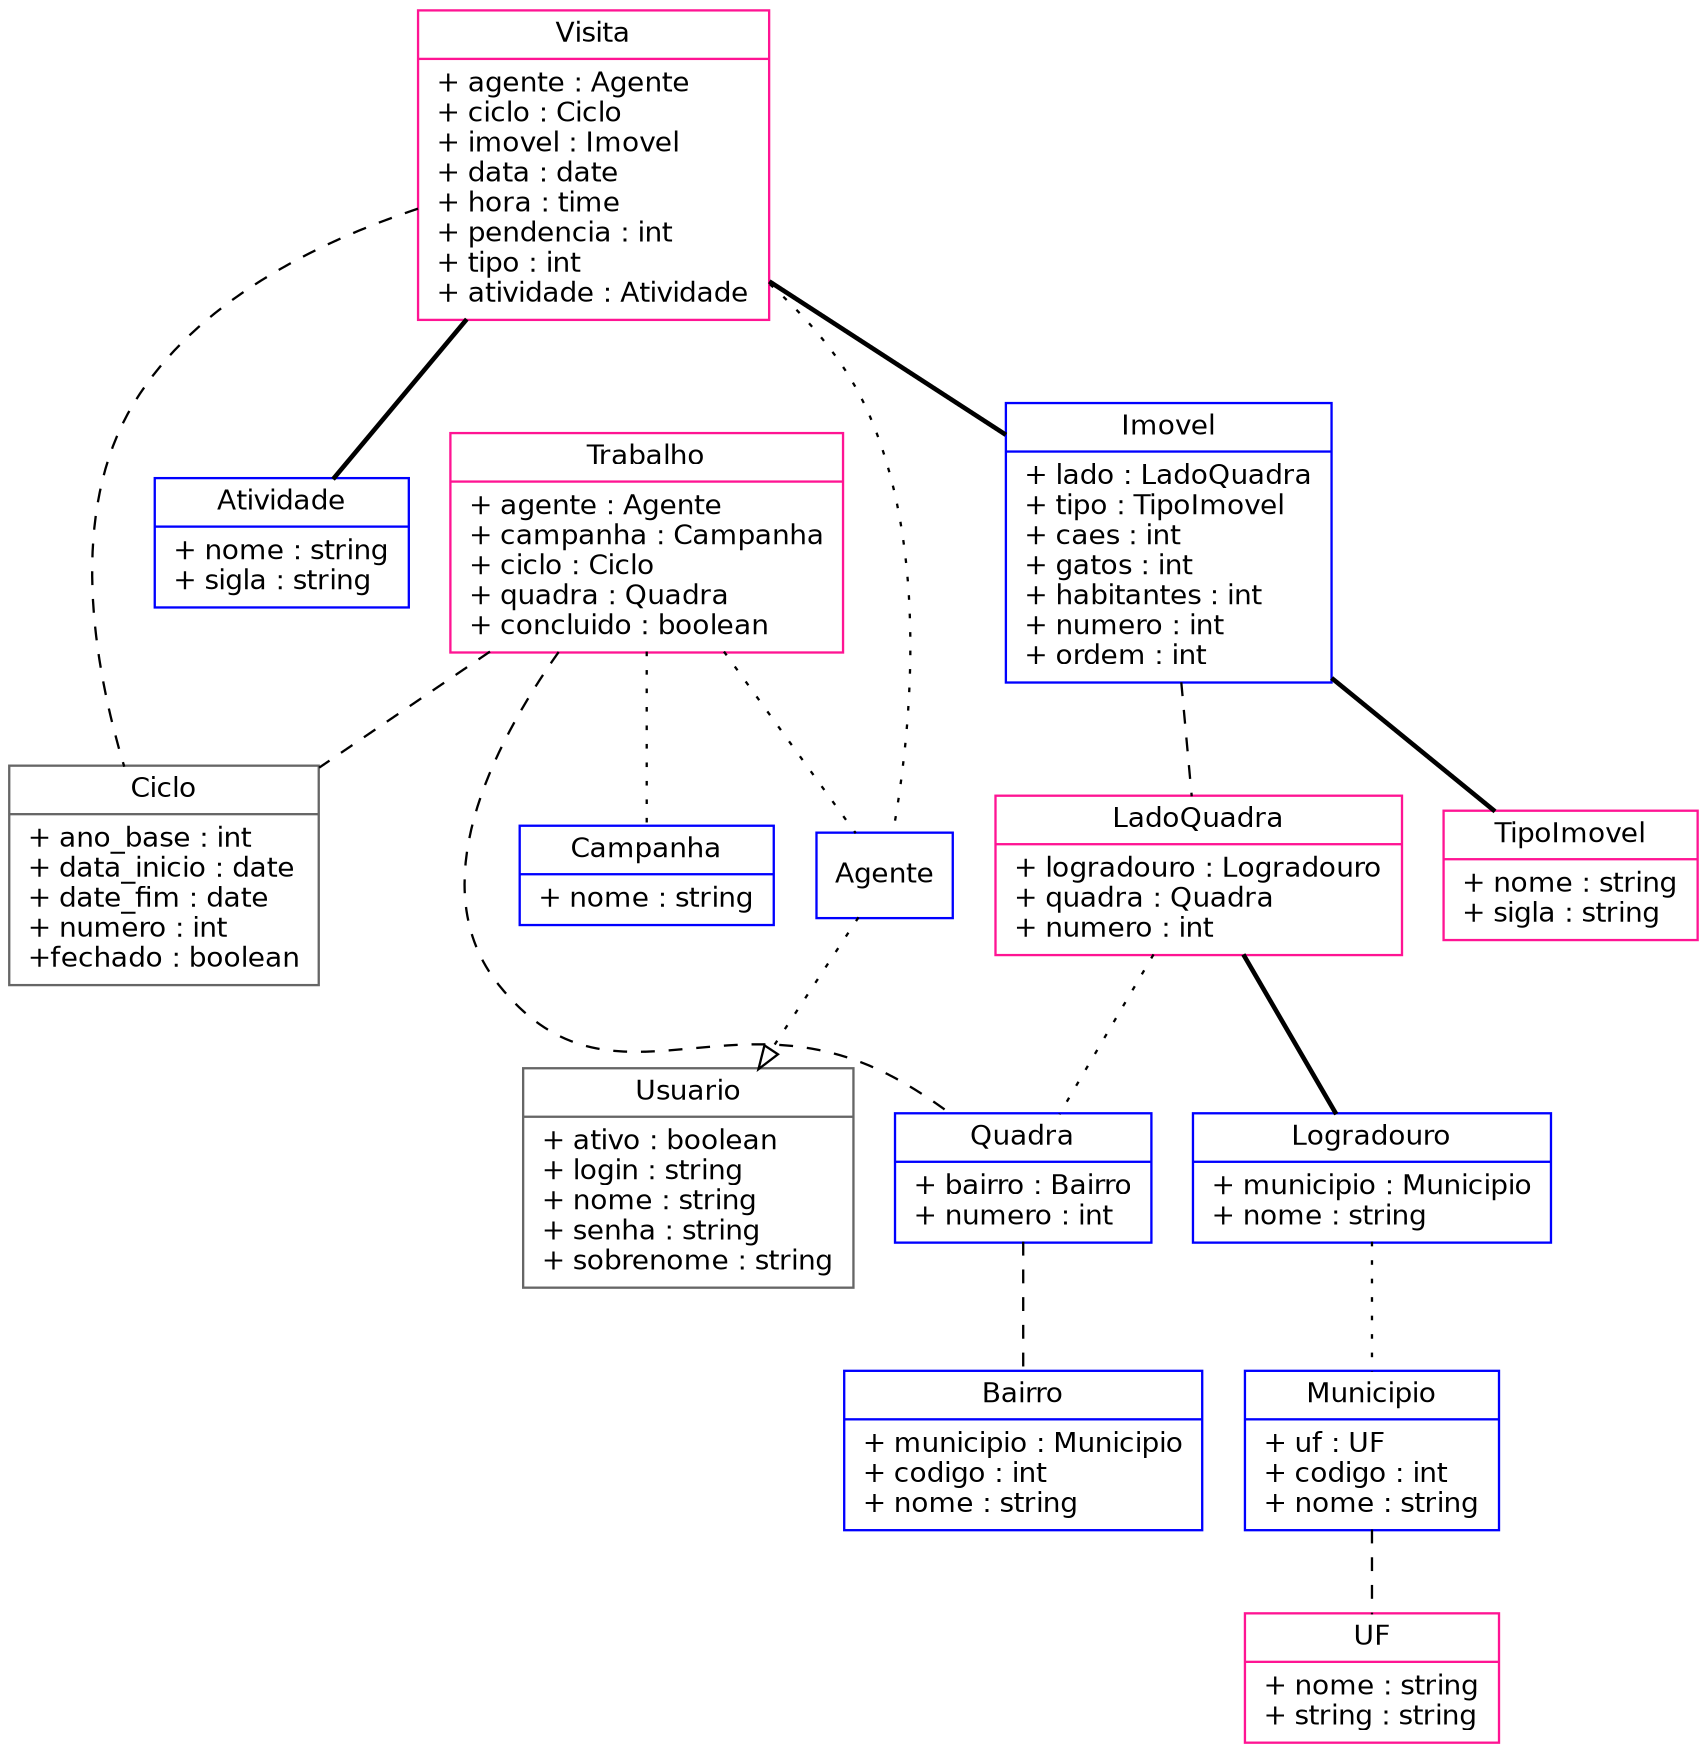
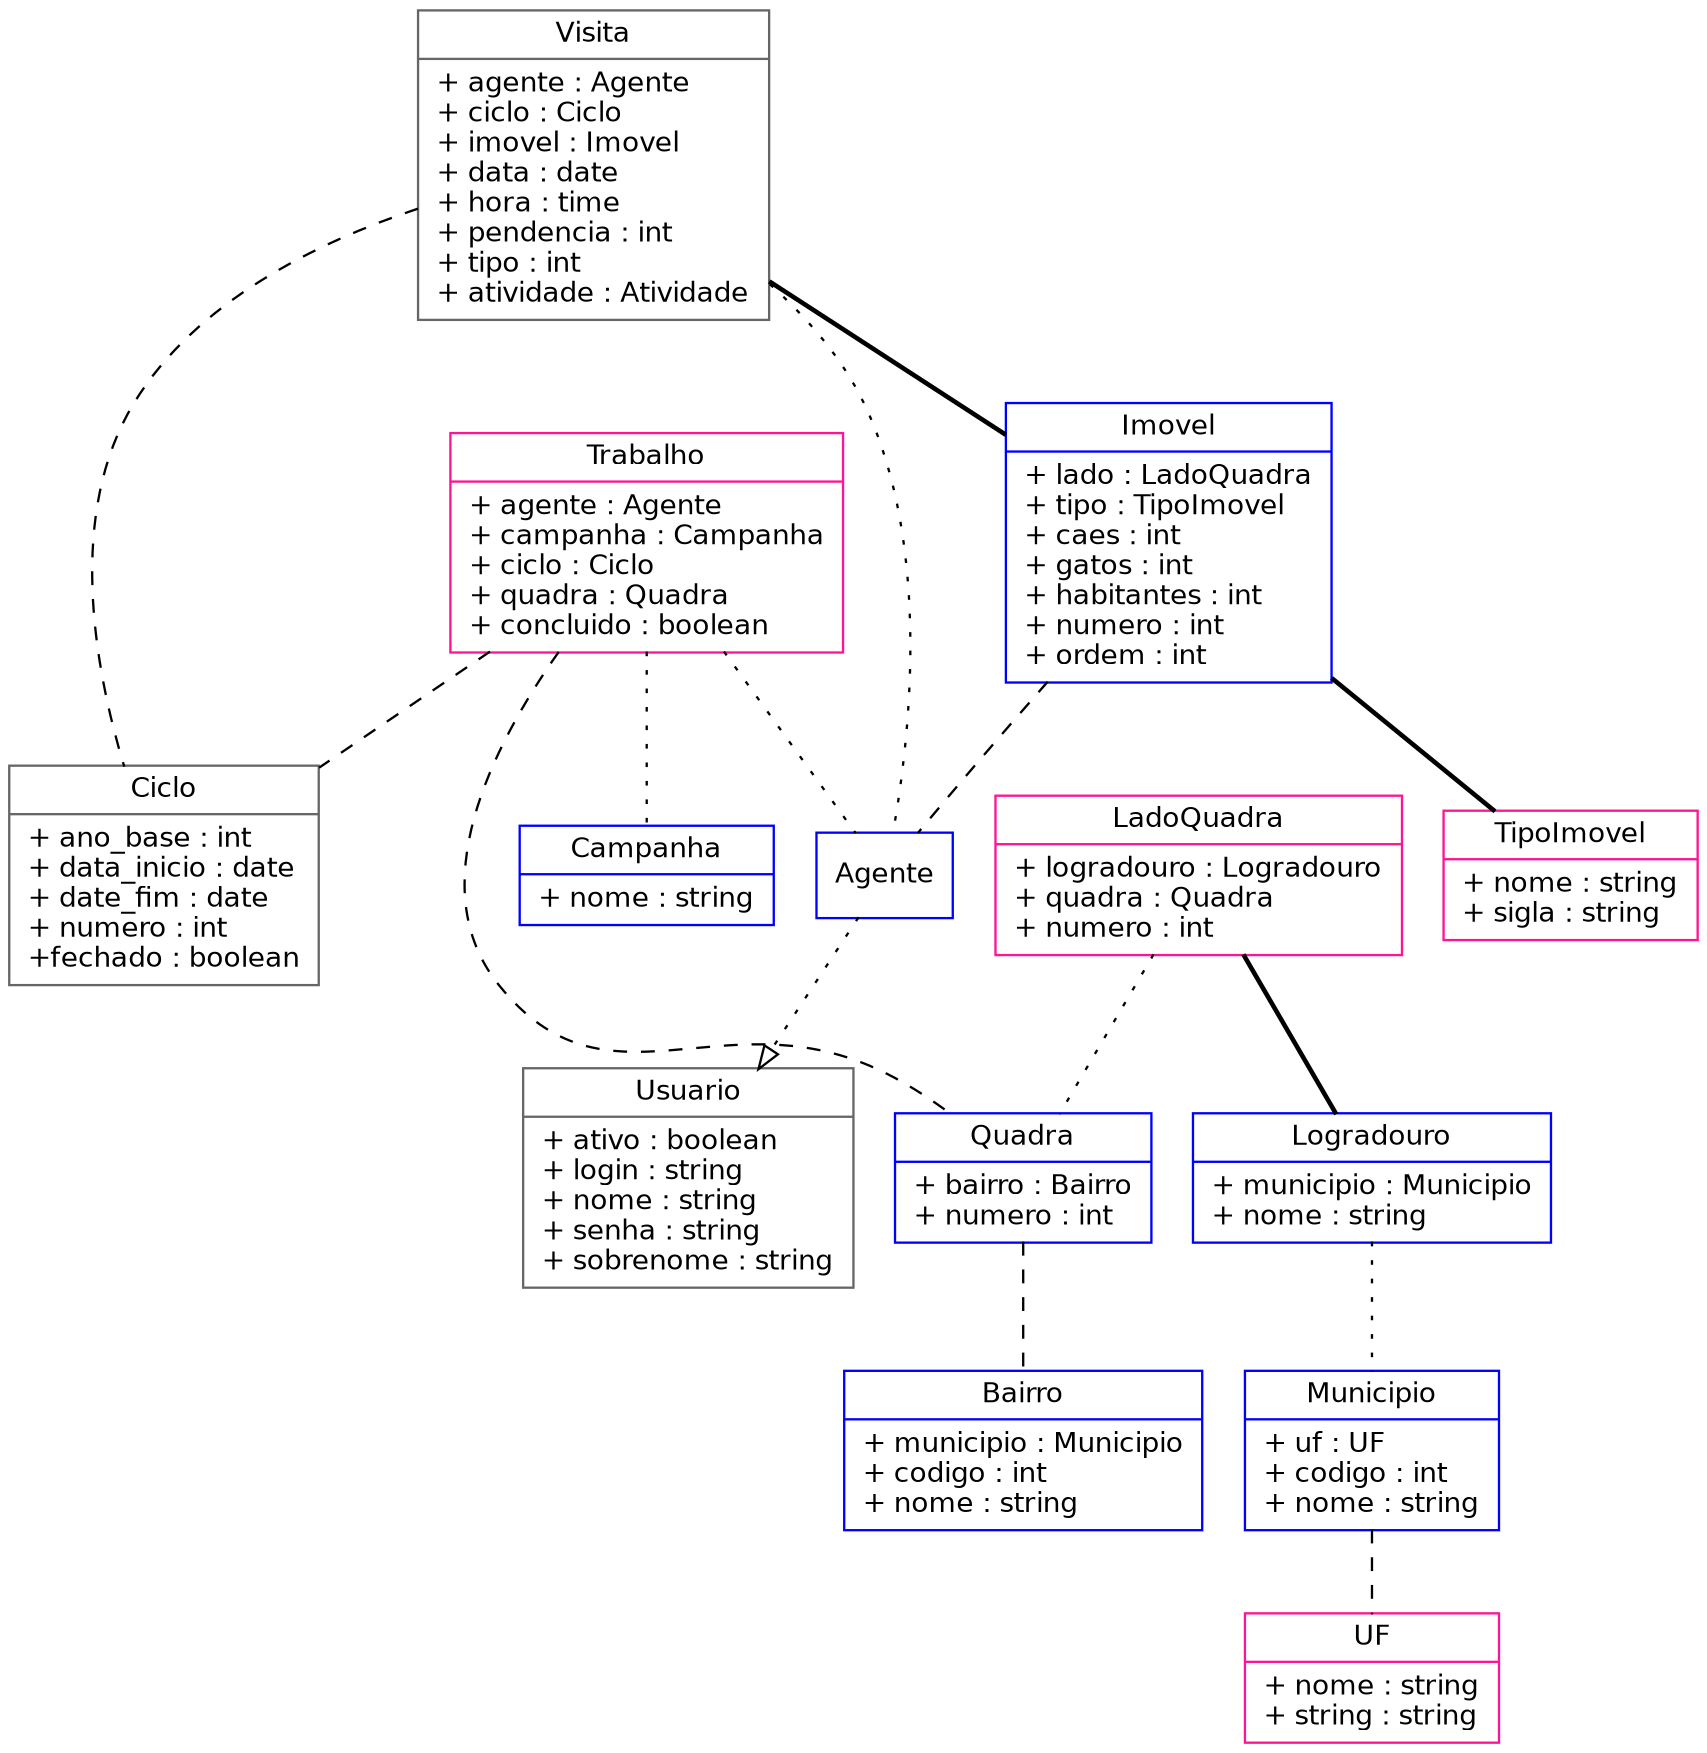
(594, 165) -> (594, 165)
(282, 543) -> none
(1186, 739) -> (982, 757)
